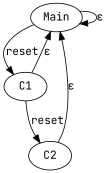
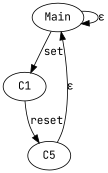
(22, 52) -> (54, 52)
(40, 56) -> none
(50, 156) -> (49, 156)
